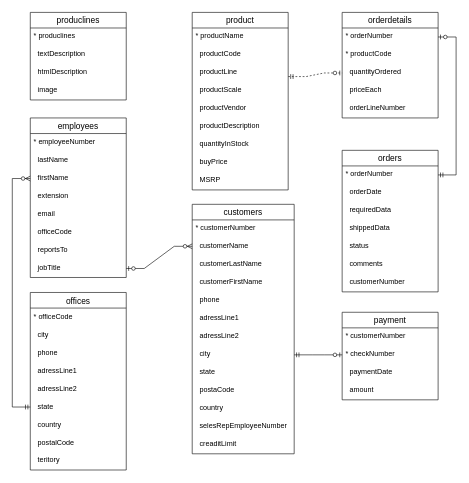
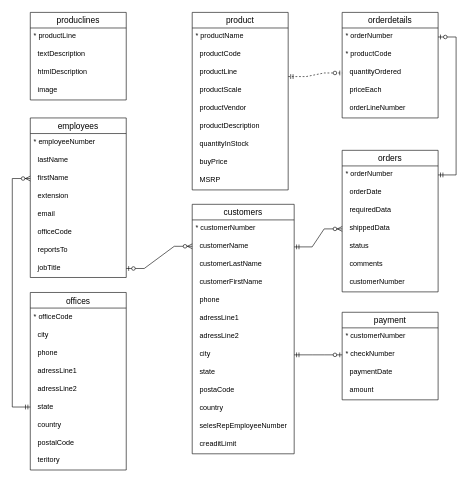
(57, 36) -> (58, 36)
none -> (318, 238)
